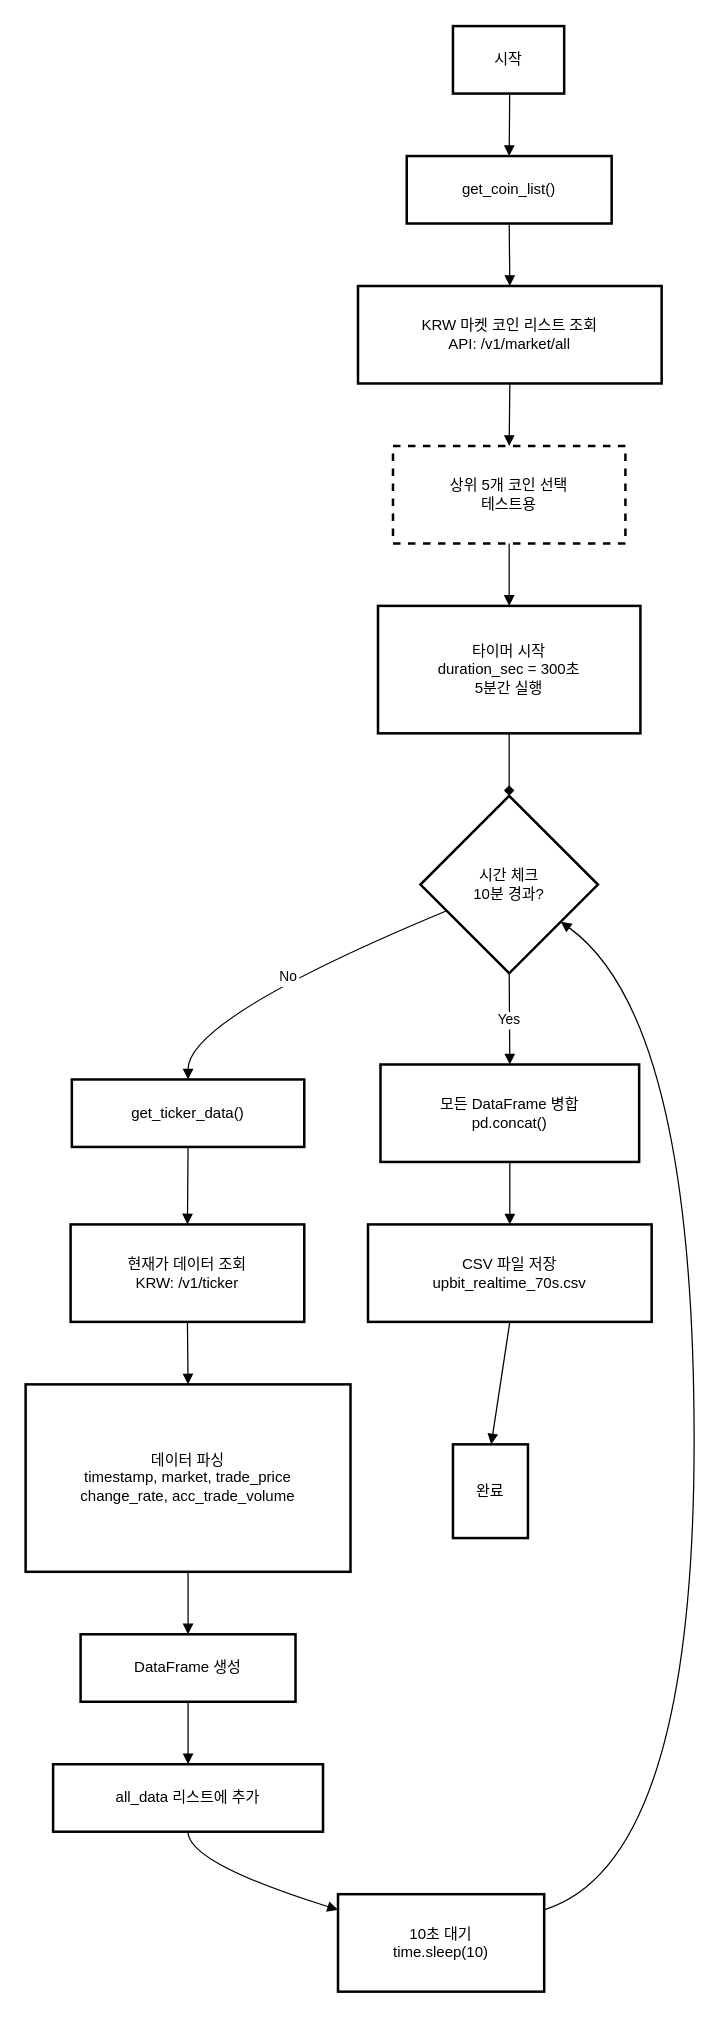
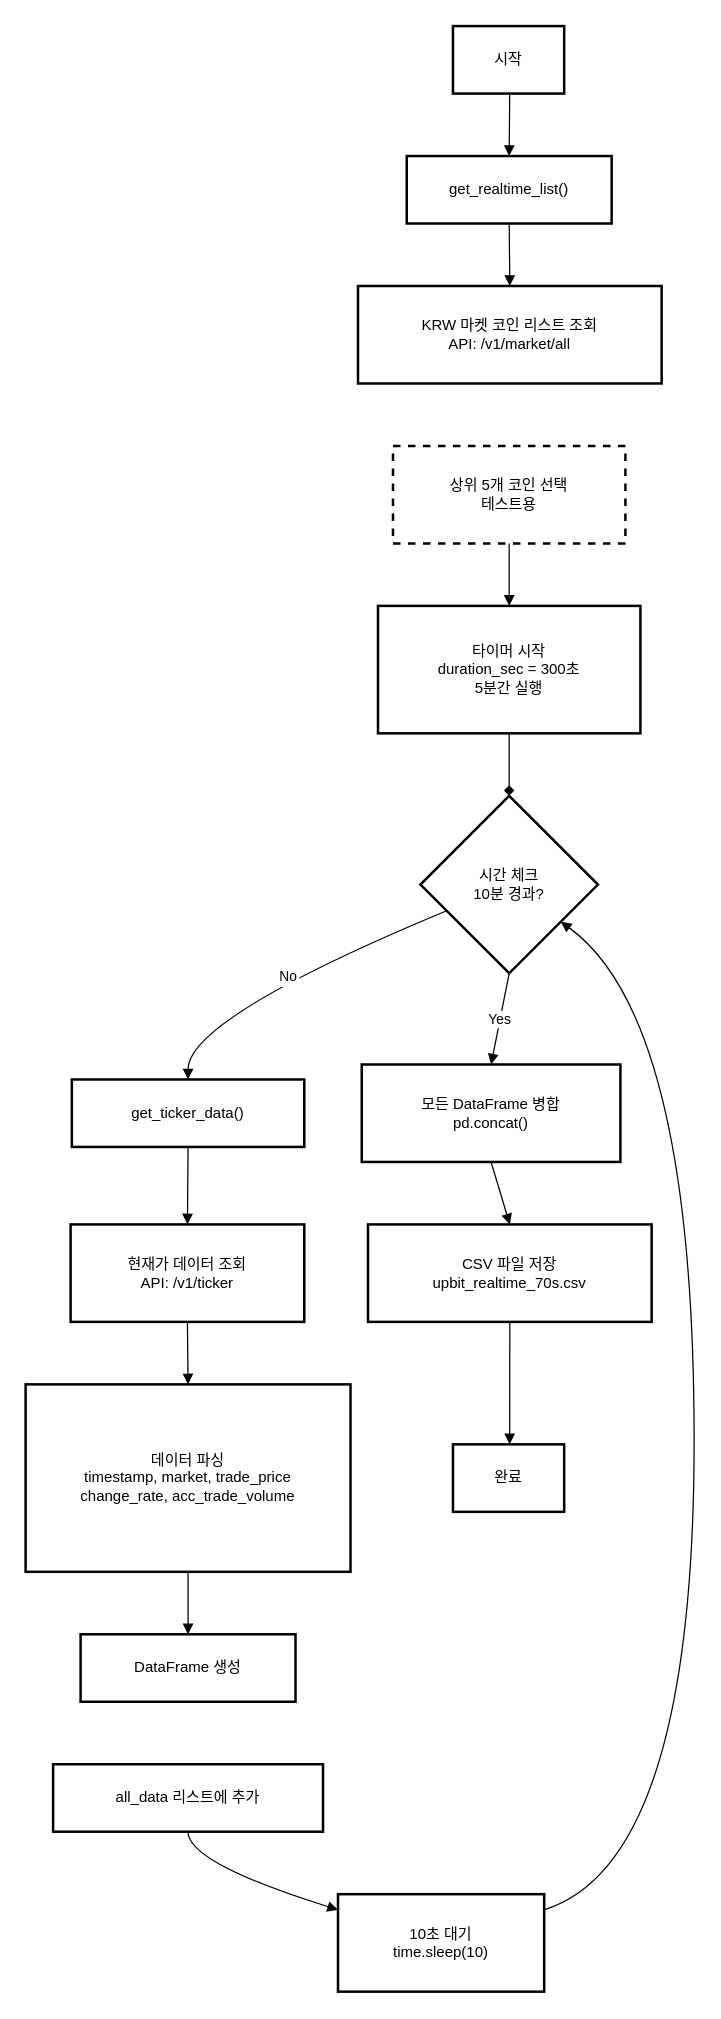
(509, 189) -> (509, 189)
(510, 410) -> none
(510, 1113) -> (491, 1113)
(188, 1273) -> (188, 1273)
(491, 1491) -> (509, 1478)
(188, 1729) -> none
